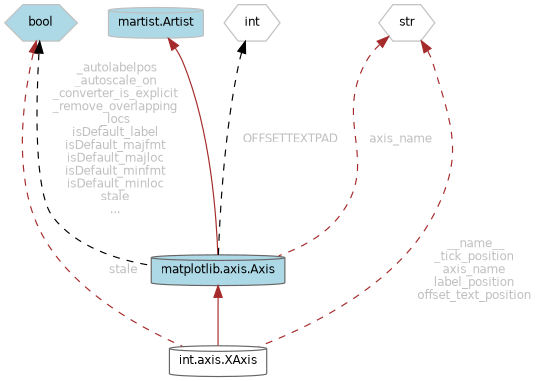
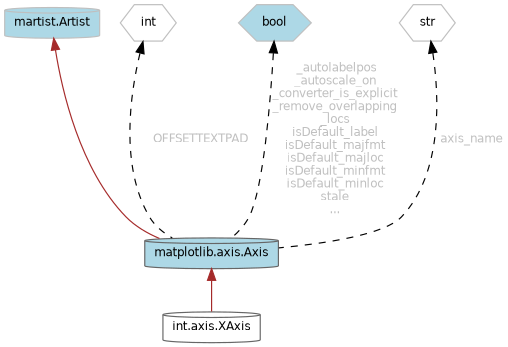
(357, 166) -> (415, 199)
(42, 233) -> none
(419, 237) -> none
